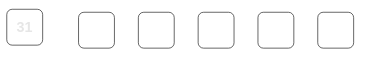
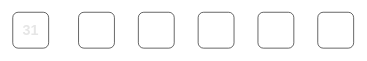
(24, 27) -> (30, 30)
